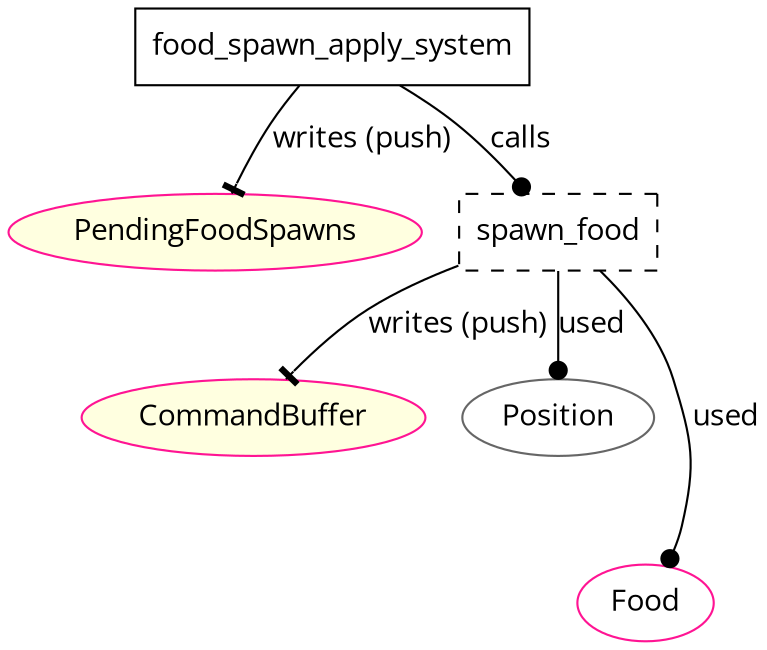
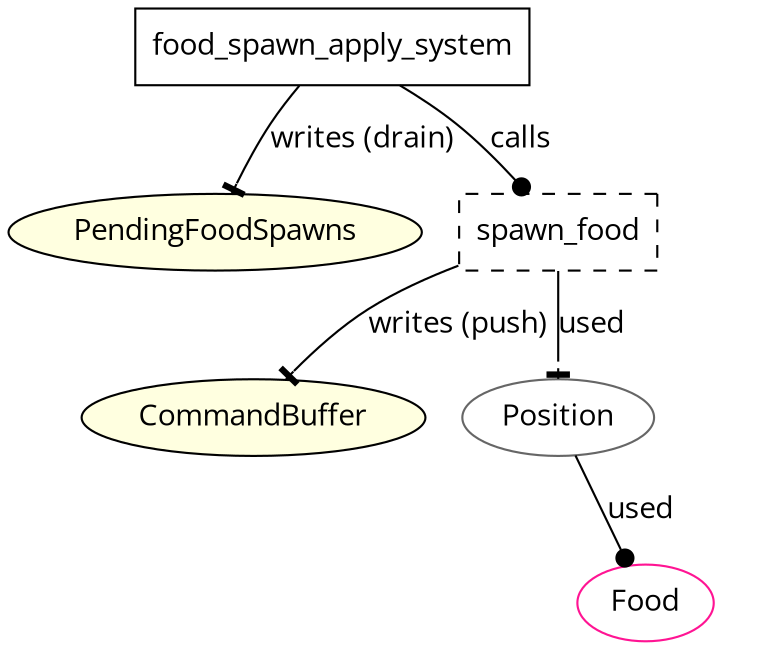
(363, 140) -> (363, 140)
(215, 232) -> (215, 232)
(558, 316) -> (558, 316)
(680, 400) -> (598, 503)
(254, 418) -> (254, 418)
